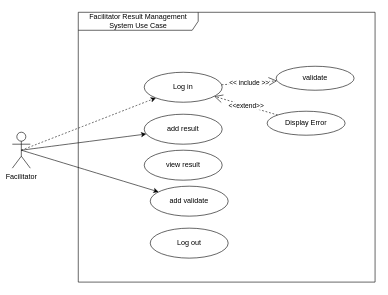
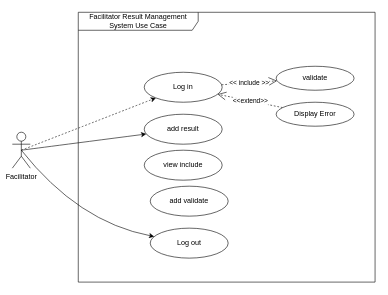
(306, 123) -> (315, 114)
(183, 165) -> (183, 165)
(91, 171) -> none
none -> (74, 202)
